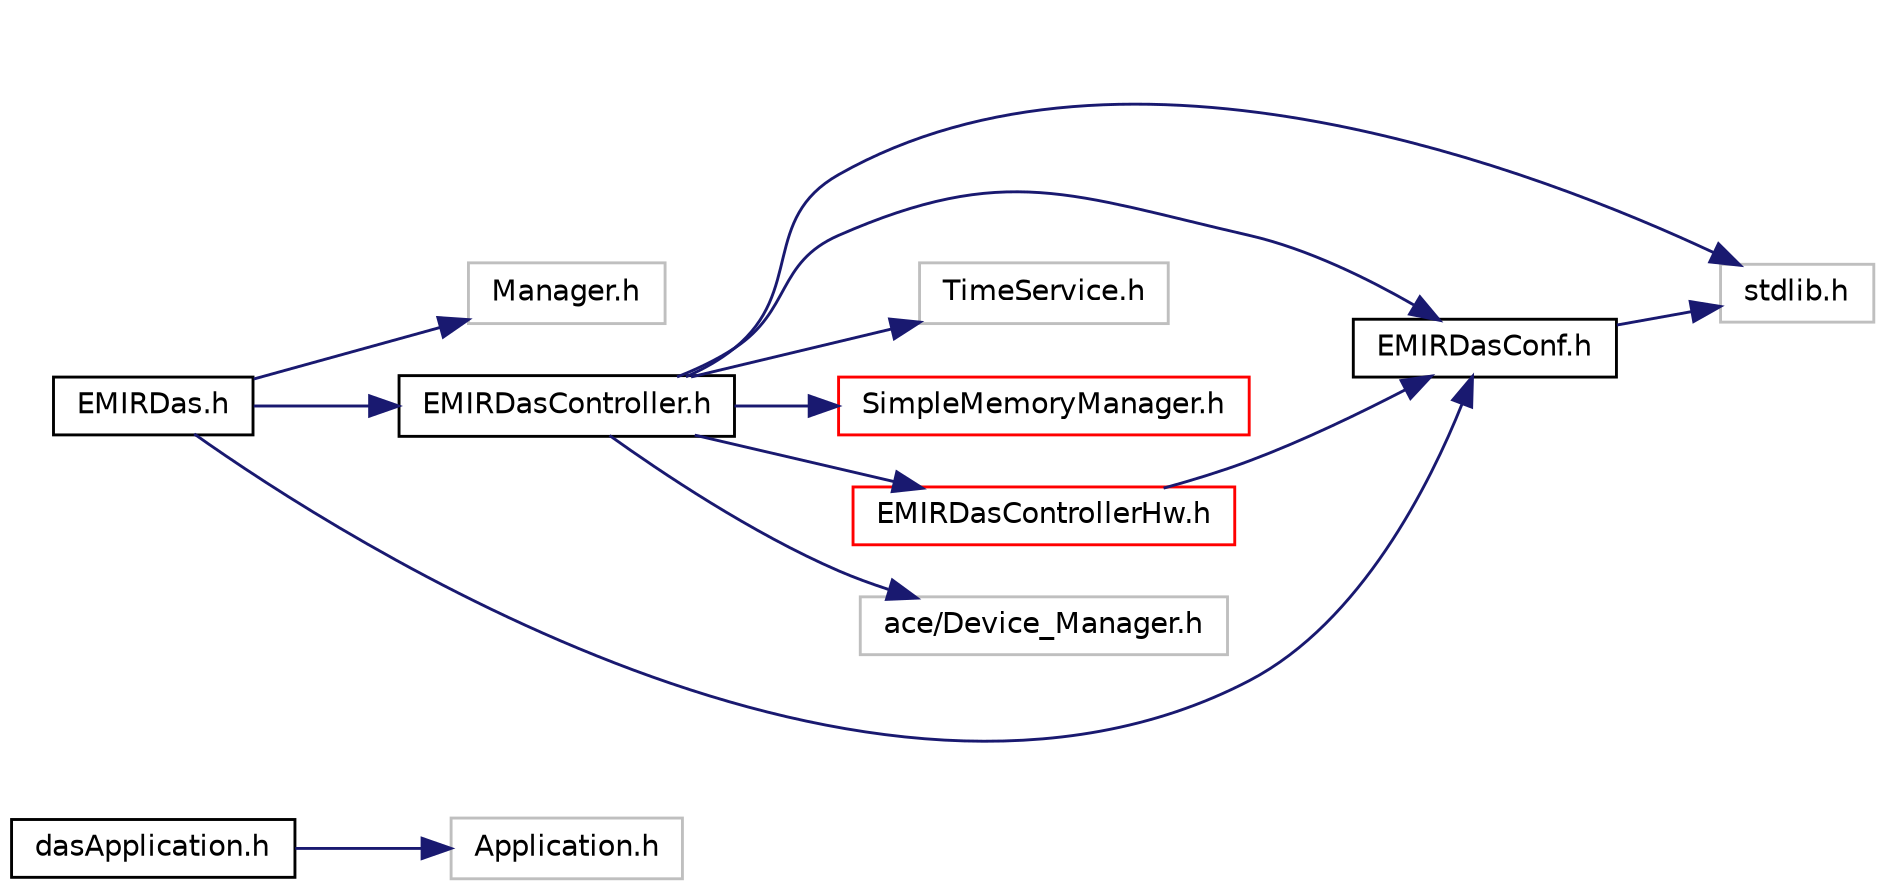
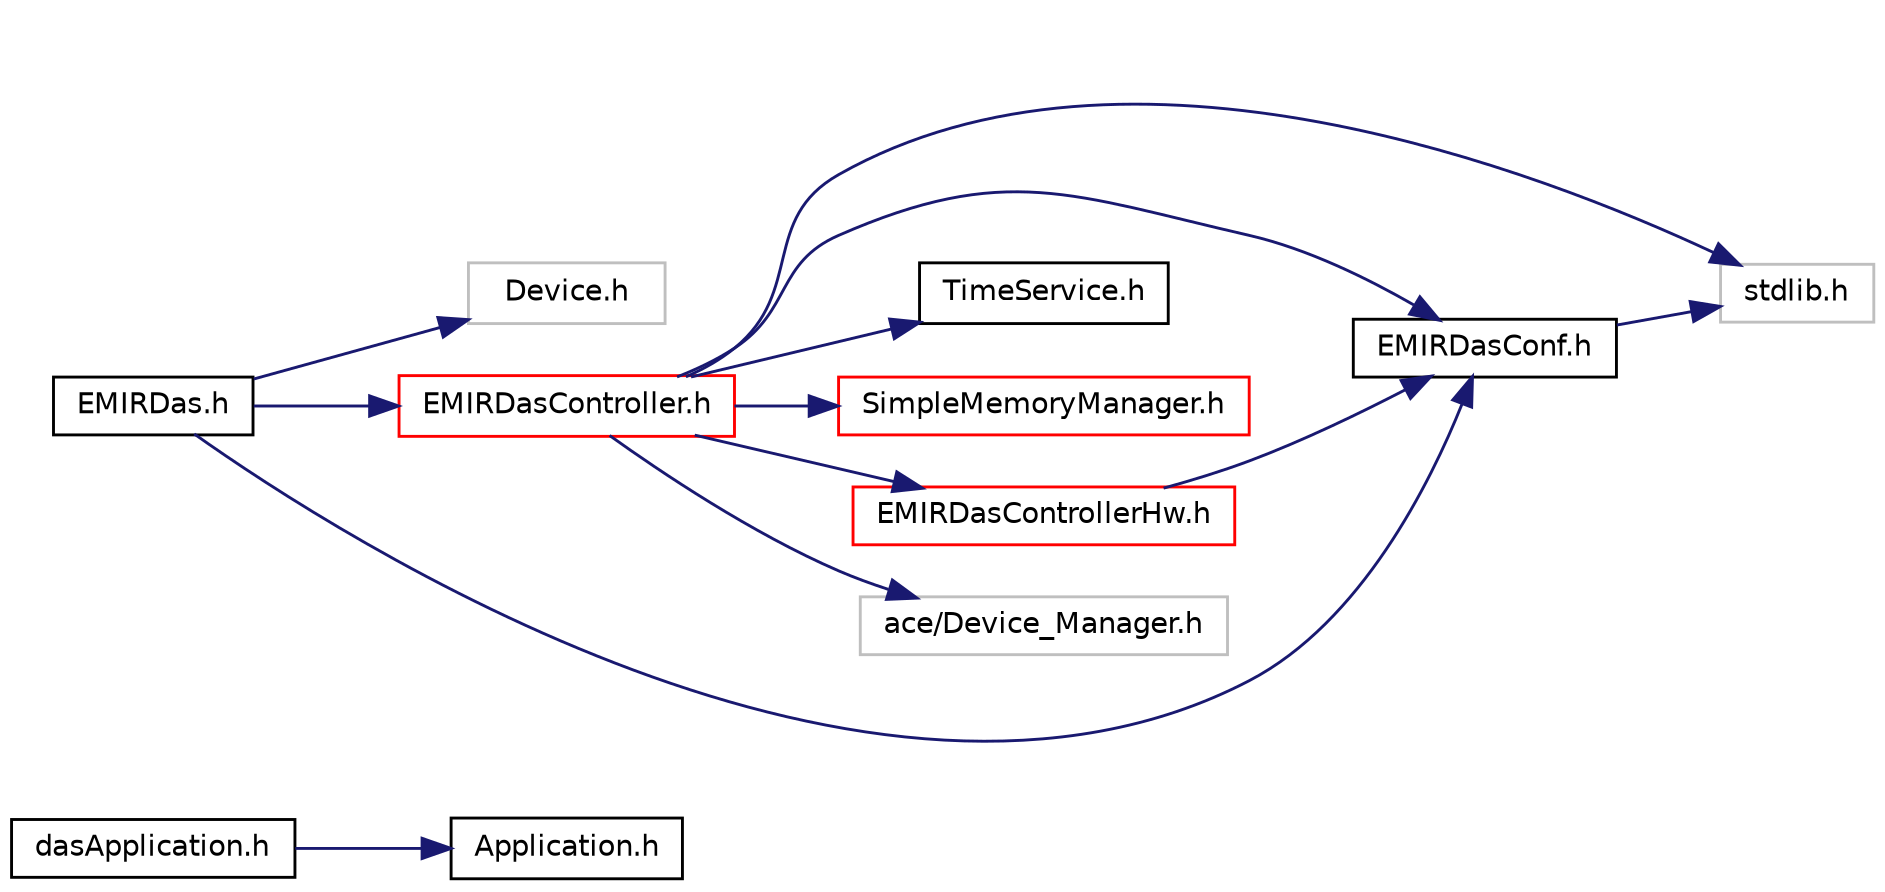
(567, 293) -> (567, 293)
(1044, 293) -> (1044, 293)
(567, 406) -> (567, 406)
(567, 848) -> (567, 848)
